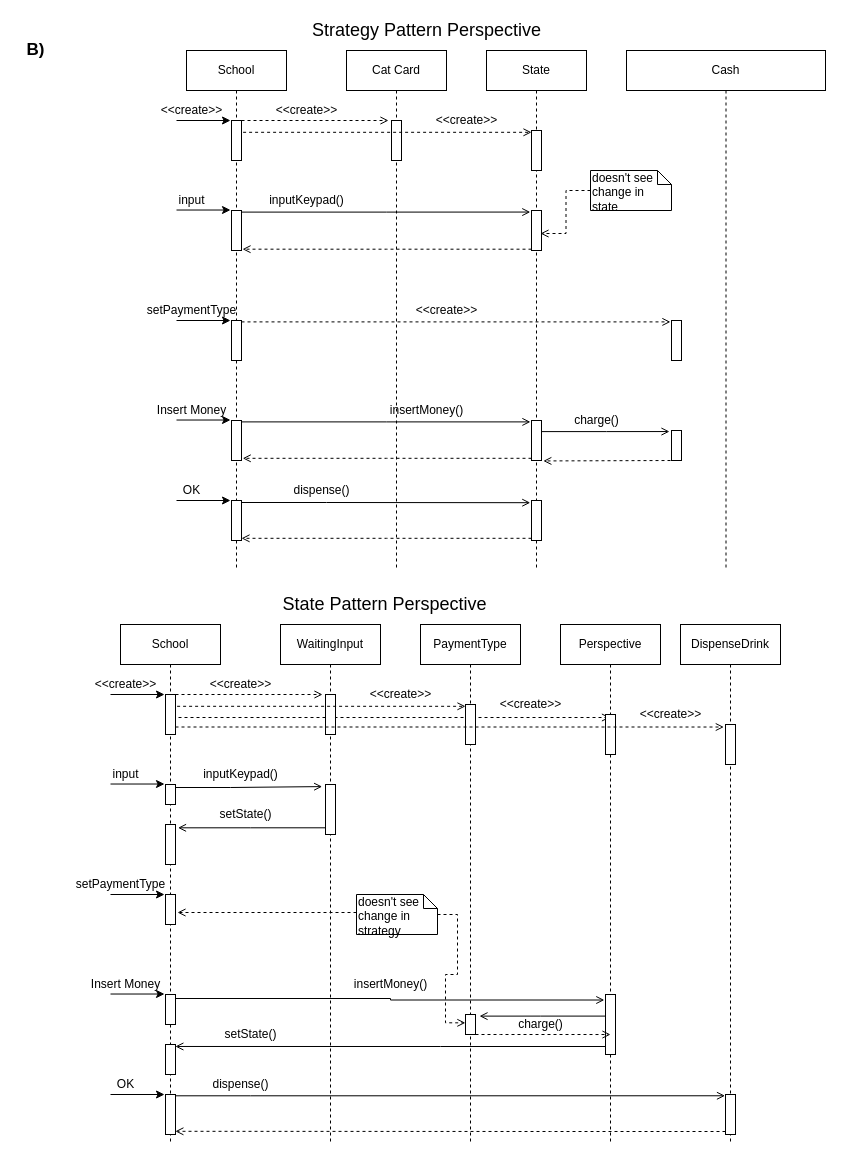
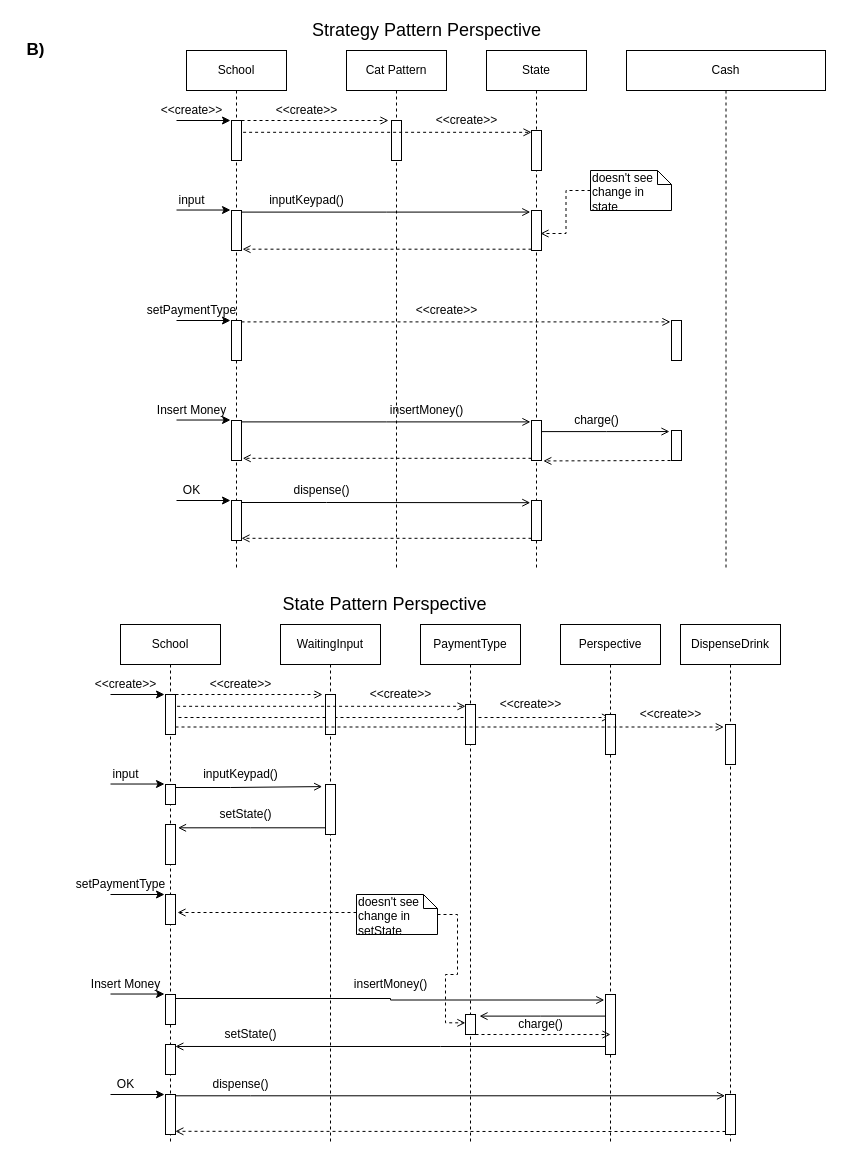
(397, 71) -> (397, 71)
(398, 917) -> (398, 917)
